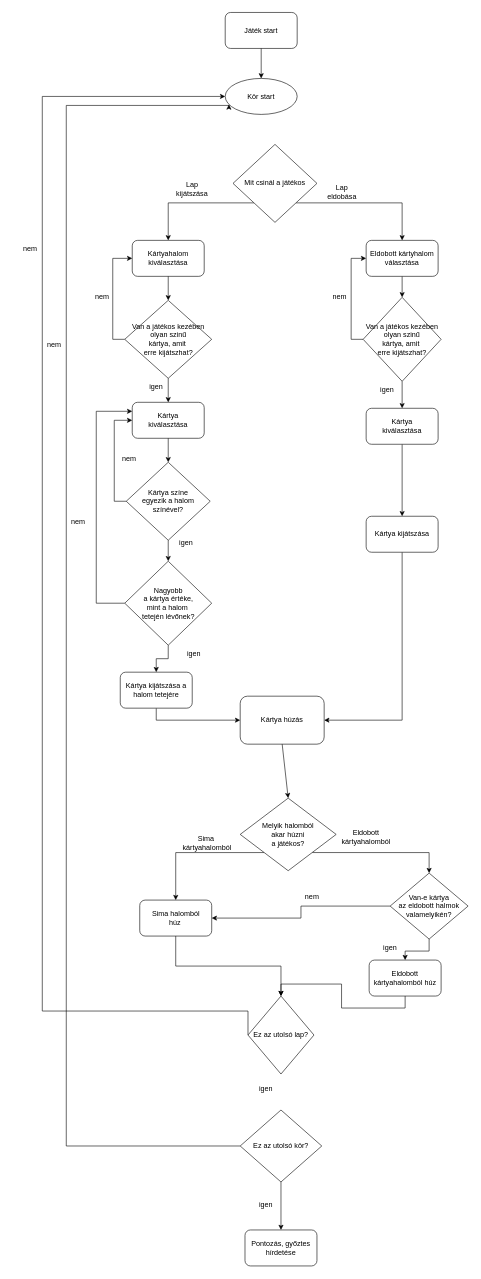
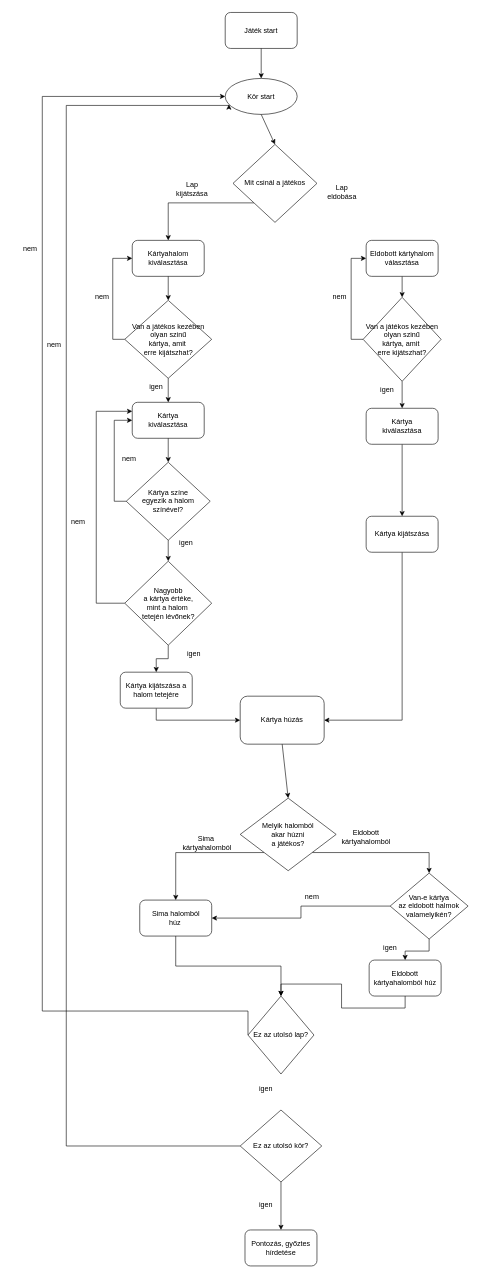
none -> (268, 128)
(402, 234) -> none
